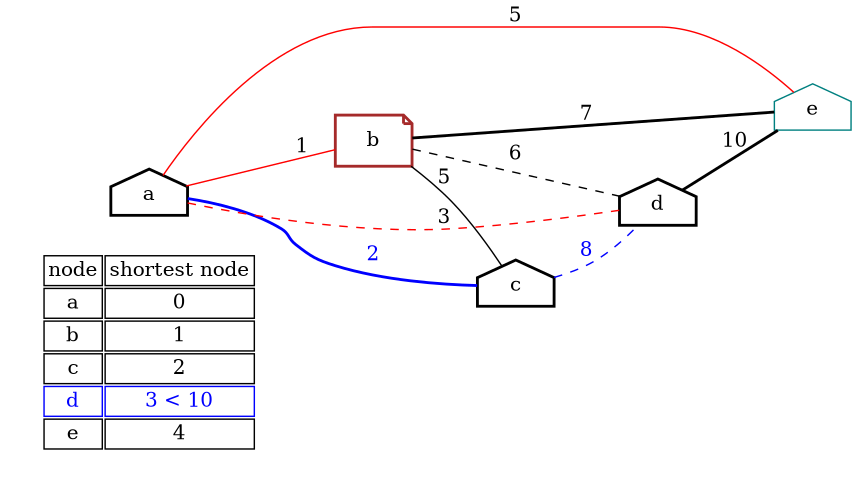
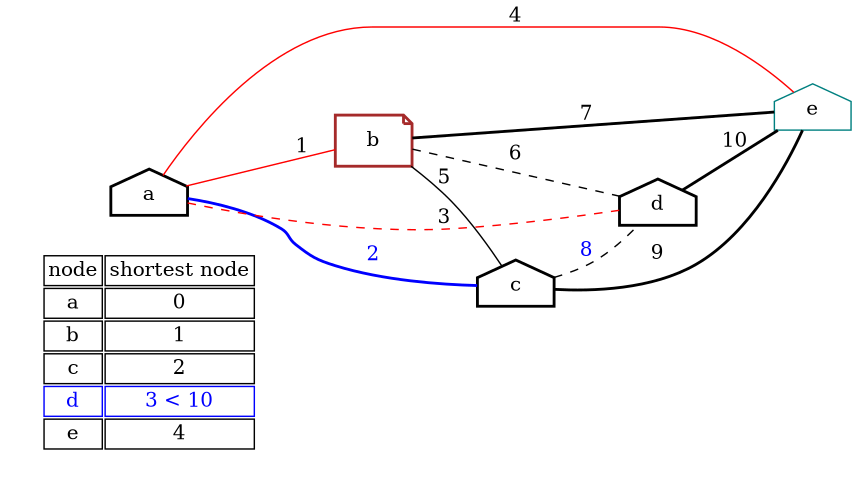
(516, 16) -> (516, 16)
none -> (708, 257)
(600, 258) -> (600, 258)
